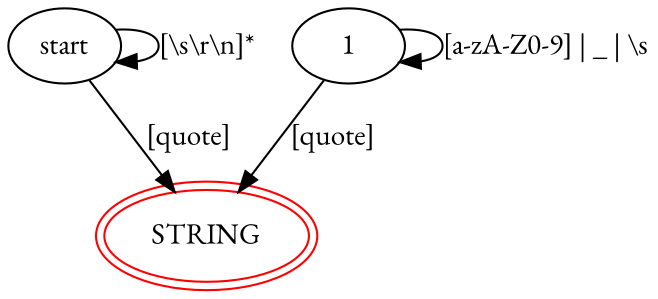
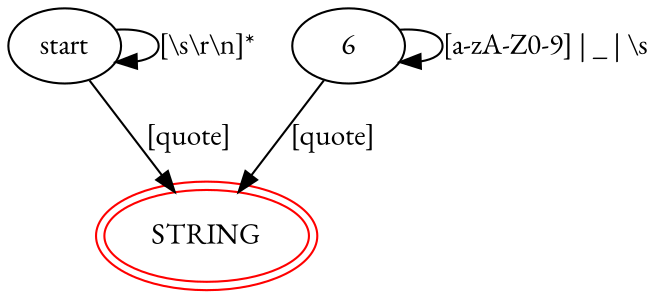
(349, 46) -> (349, 46)
